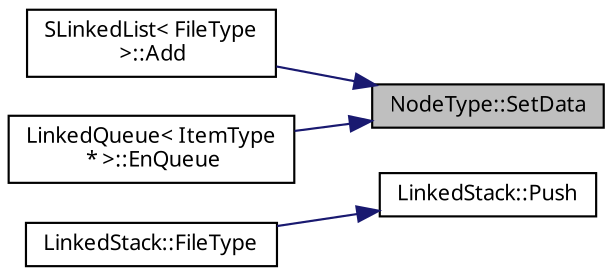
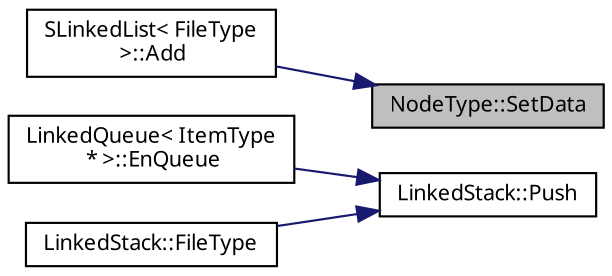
(322, 127) -> (326, 173)
